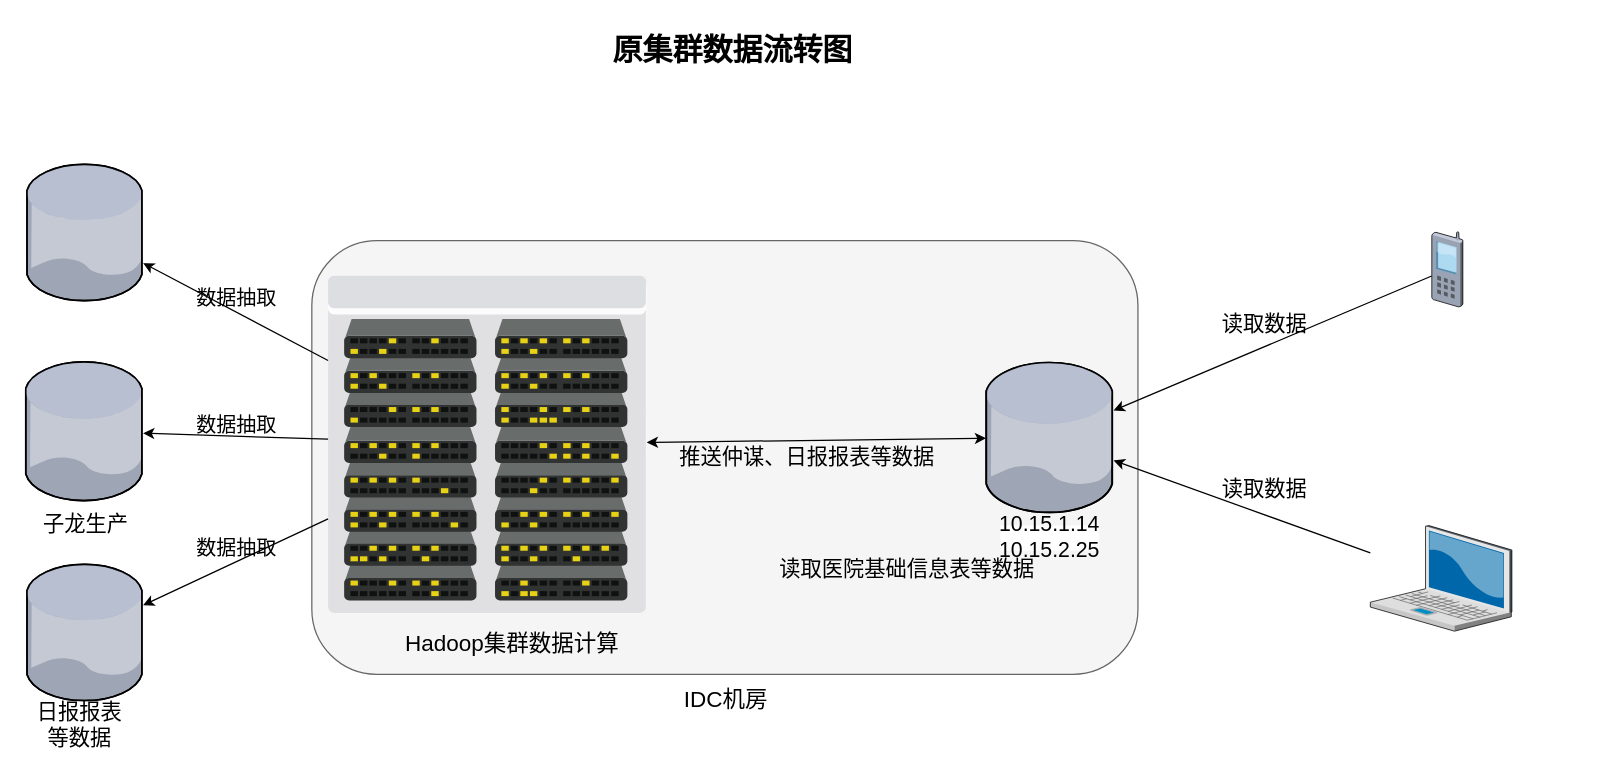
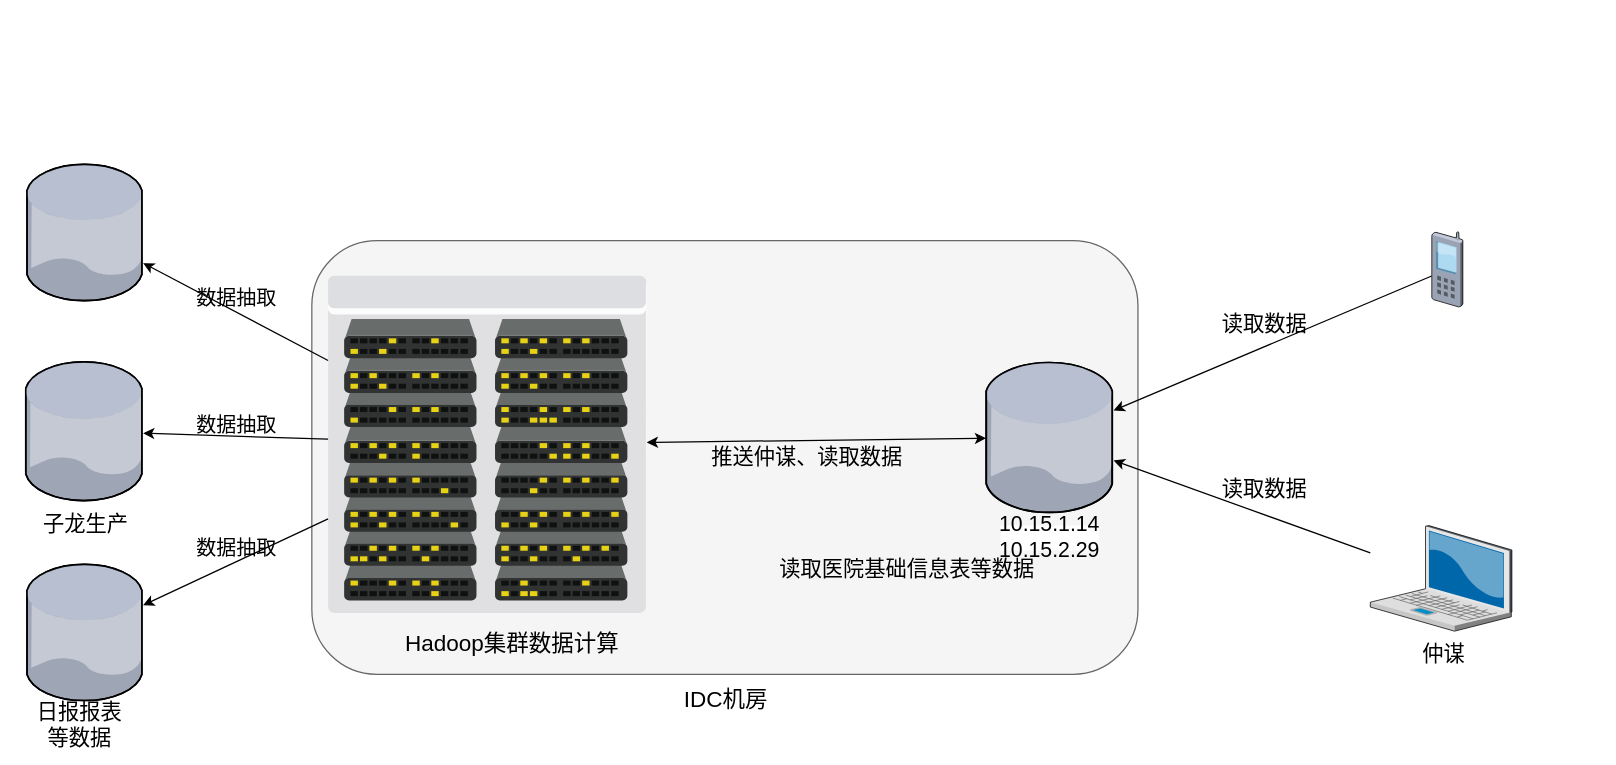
(774, 51) -> none
(808, 458) -> (808, 458)
(1050, 538) -> (1050, 538)
none -> (1444, 655)
